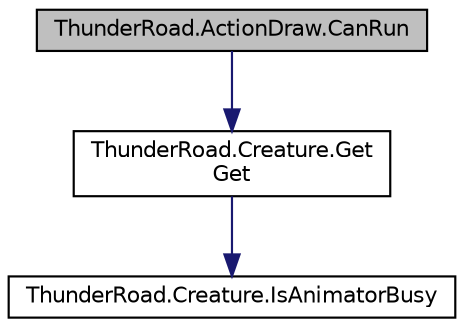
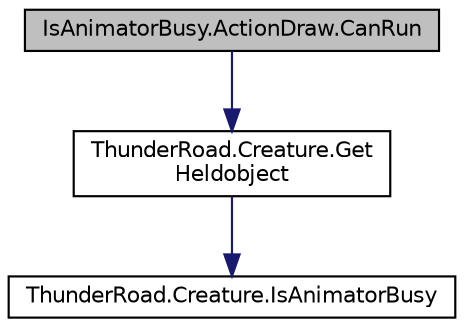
(232, 30) -> (232, 30)
(232, 164) -> (232, 164)
